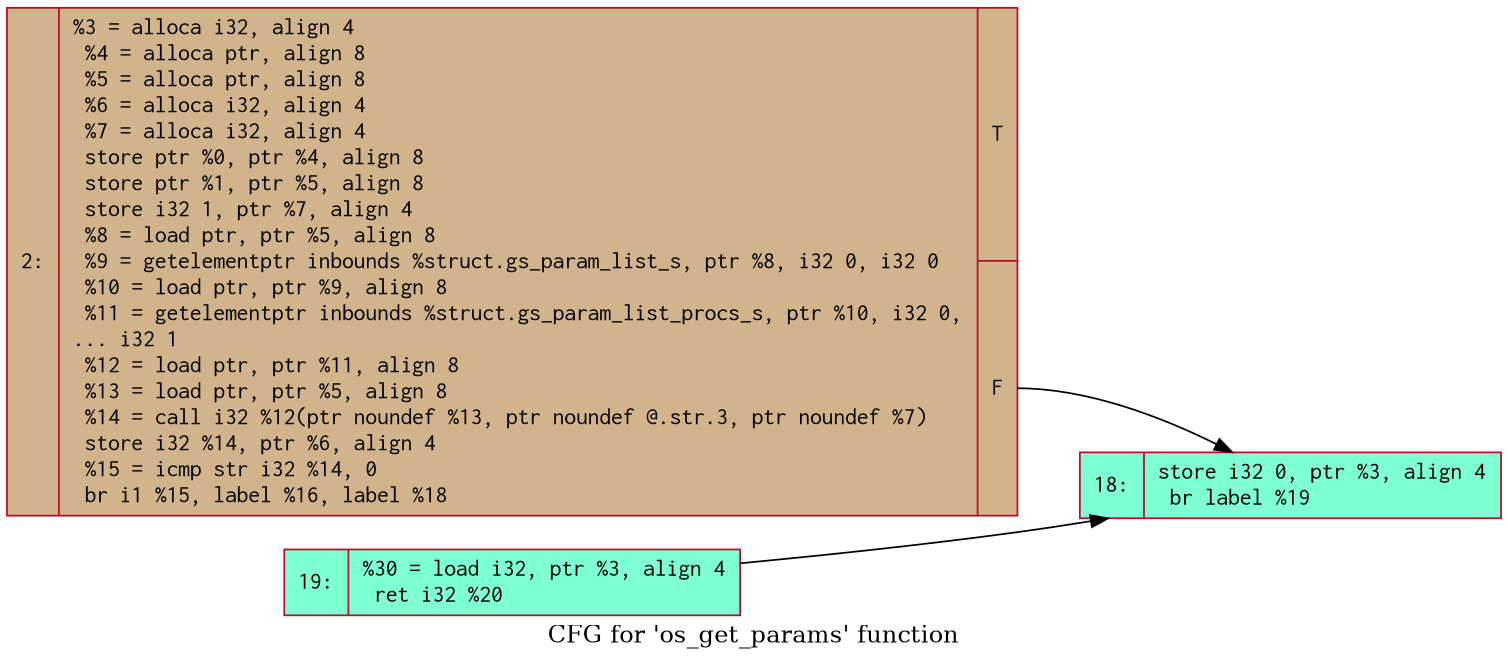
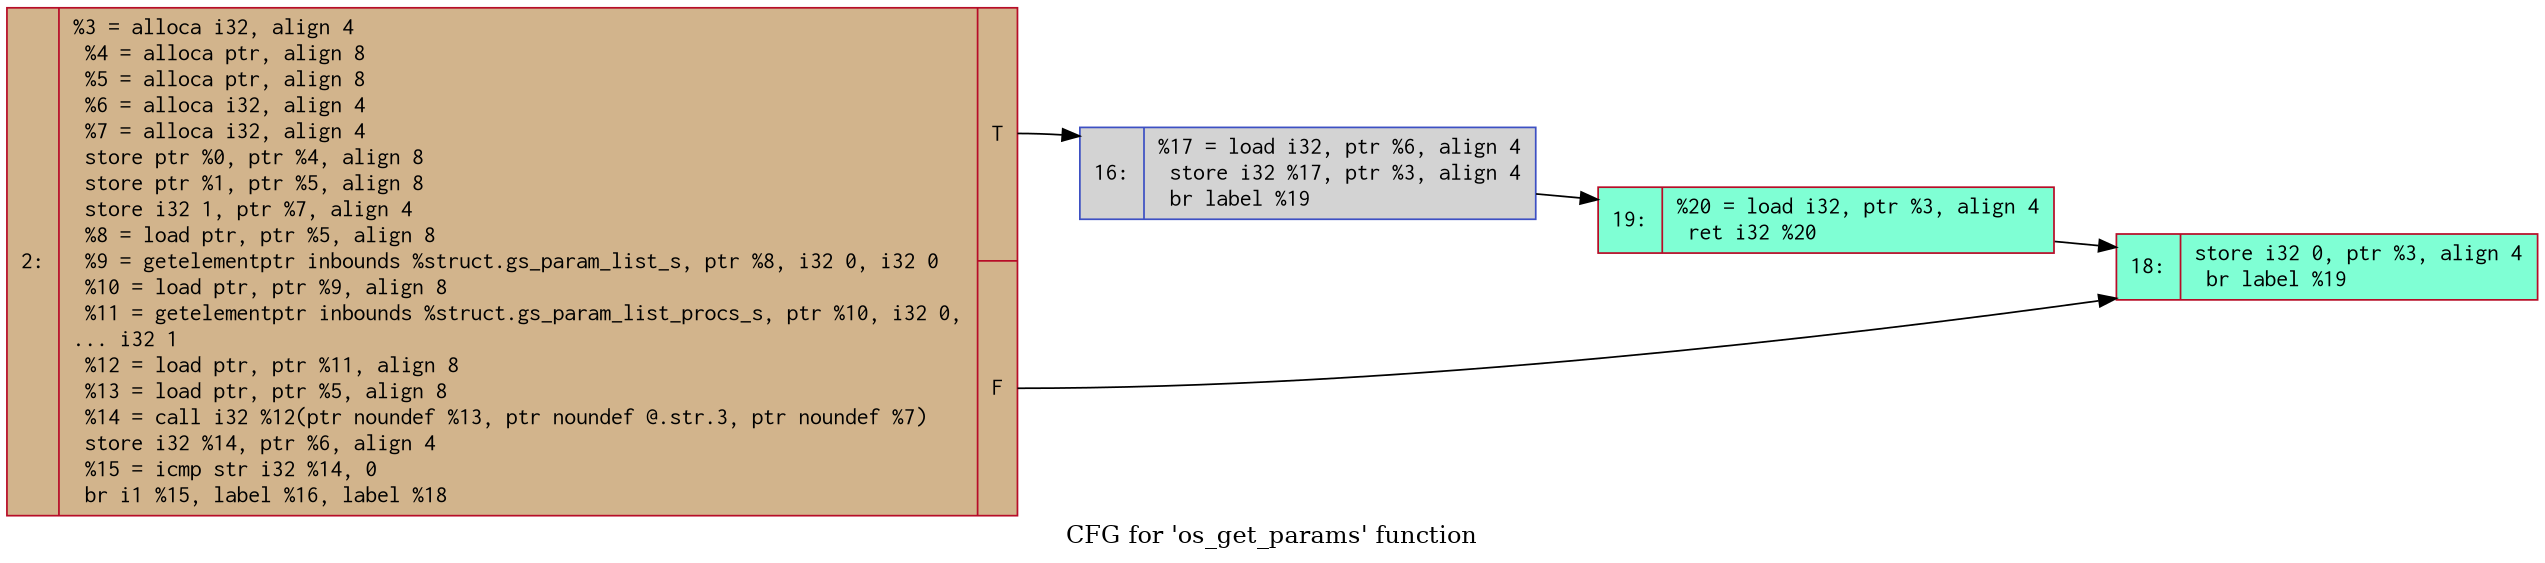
none -> (1308, 173)
(544, 569) -> (1858, 206)
